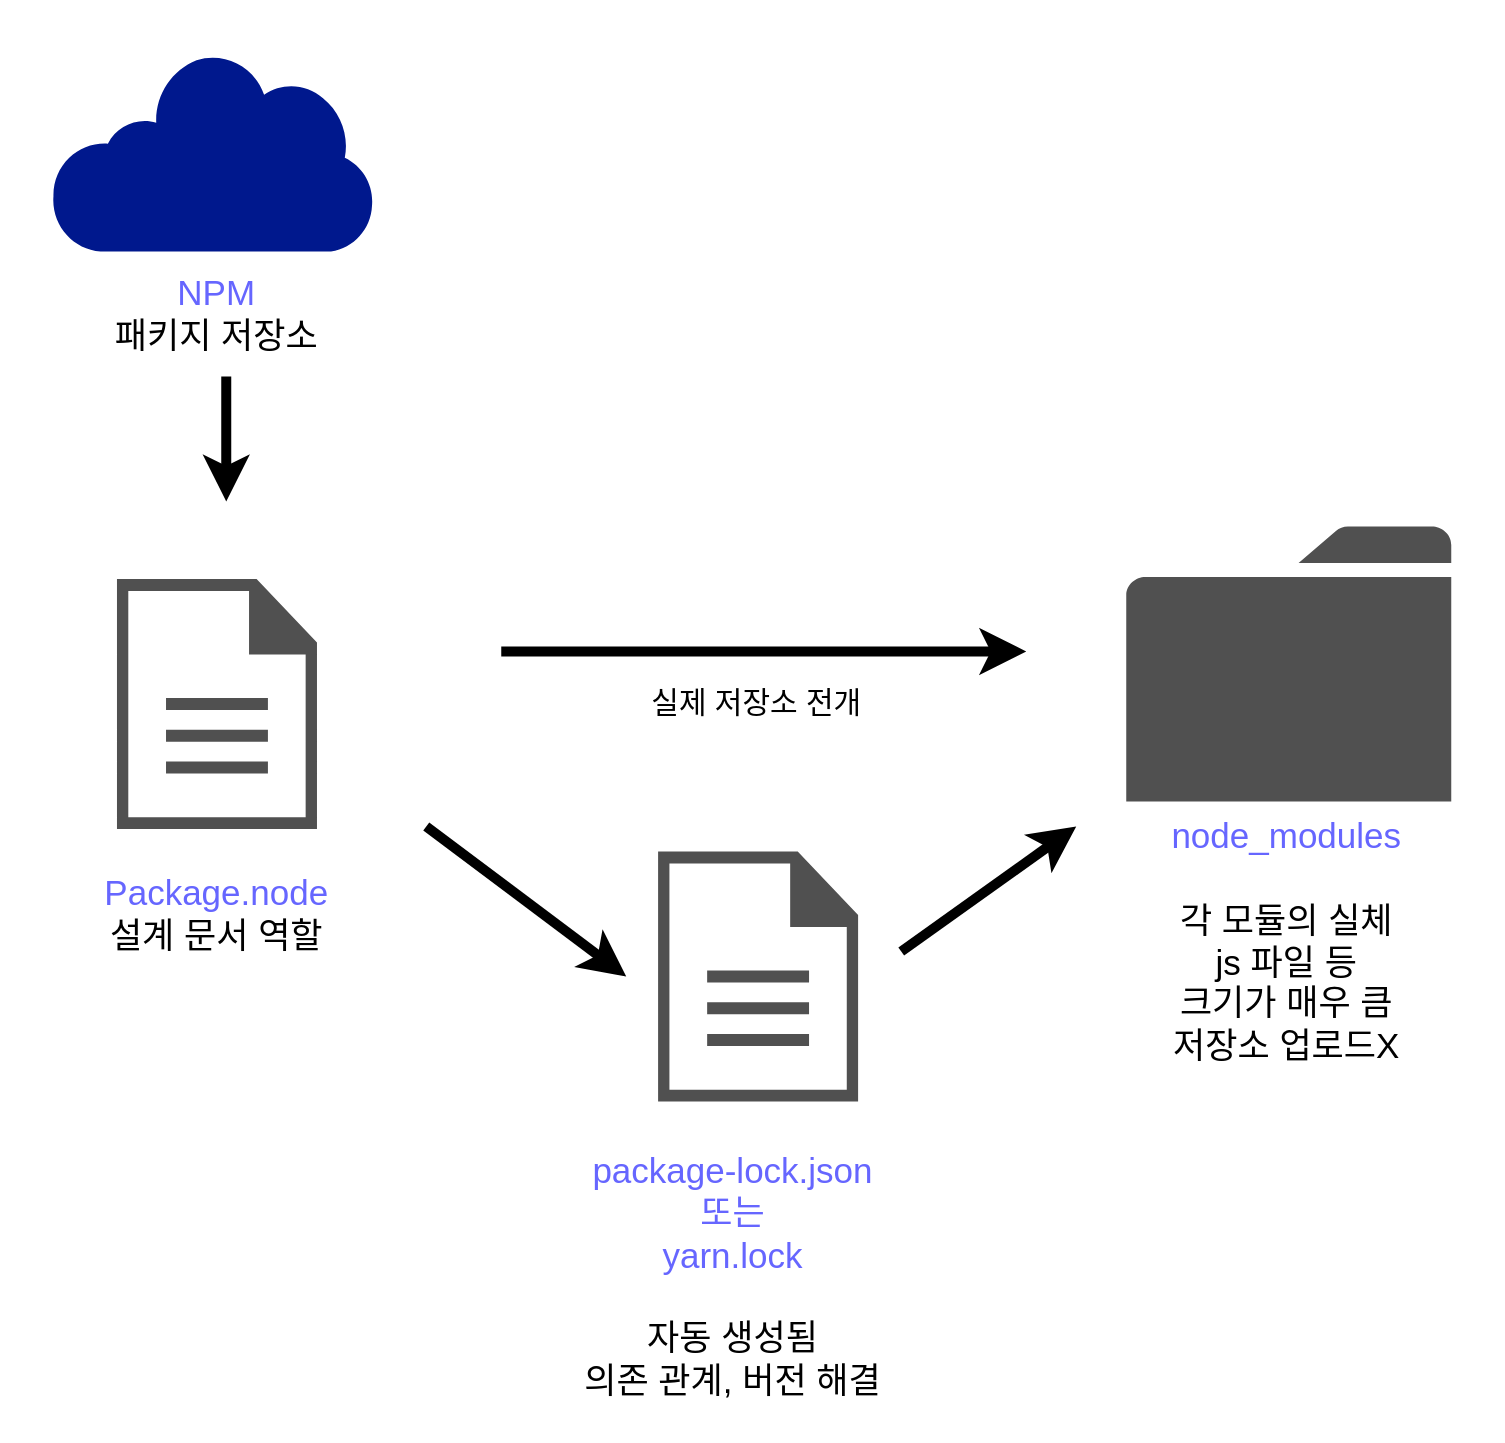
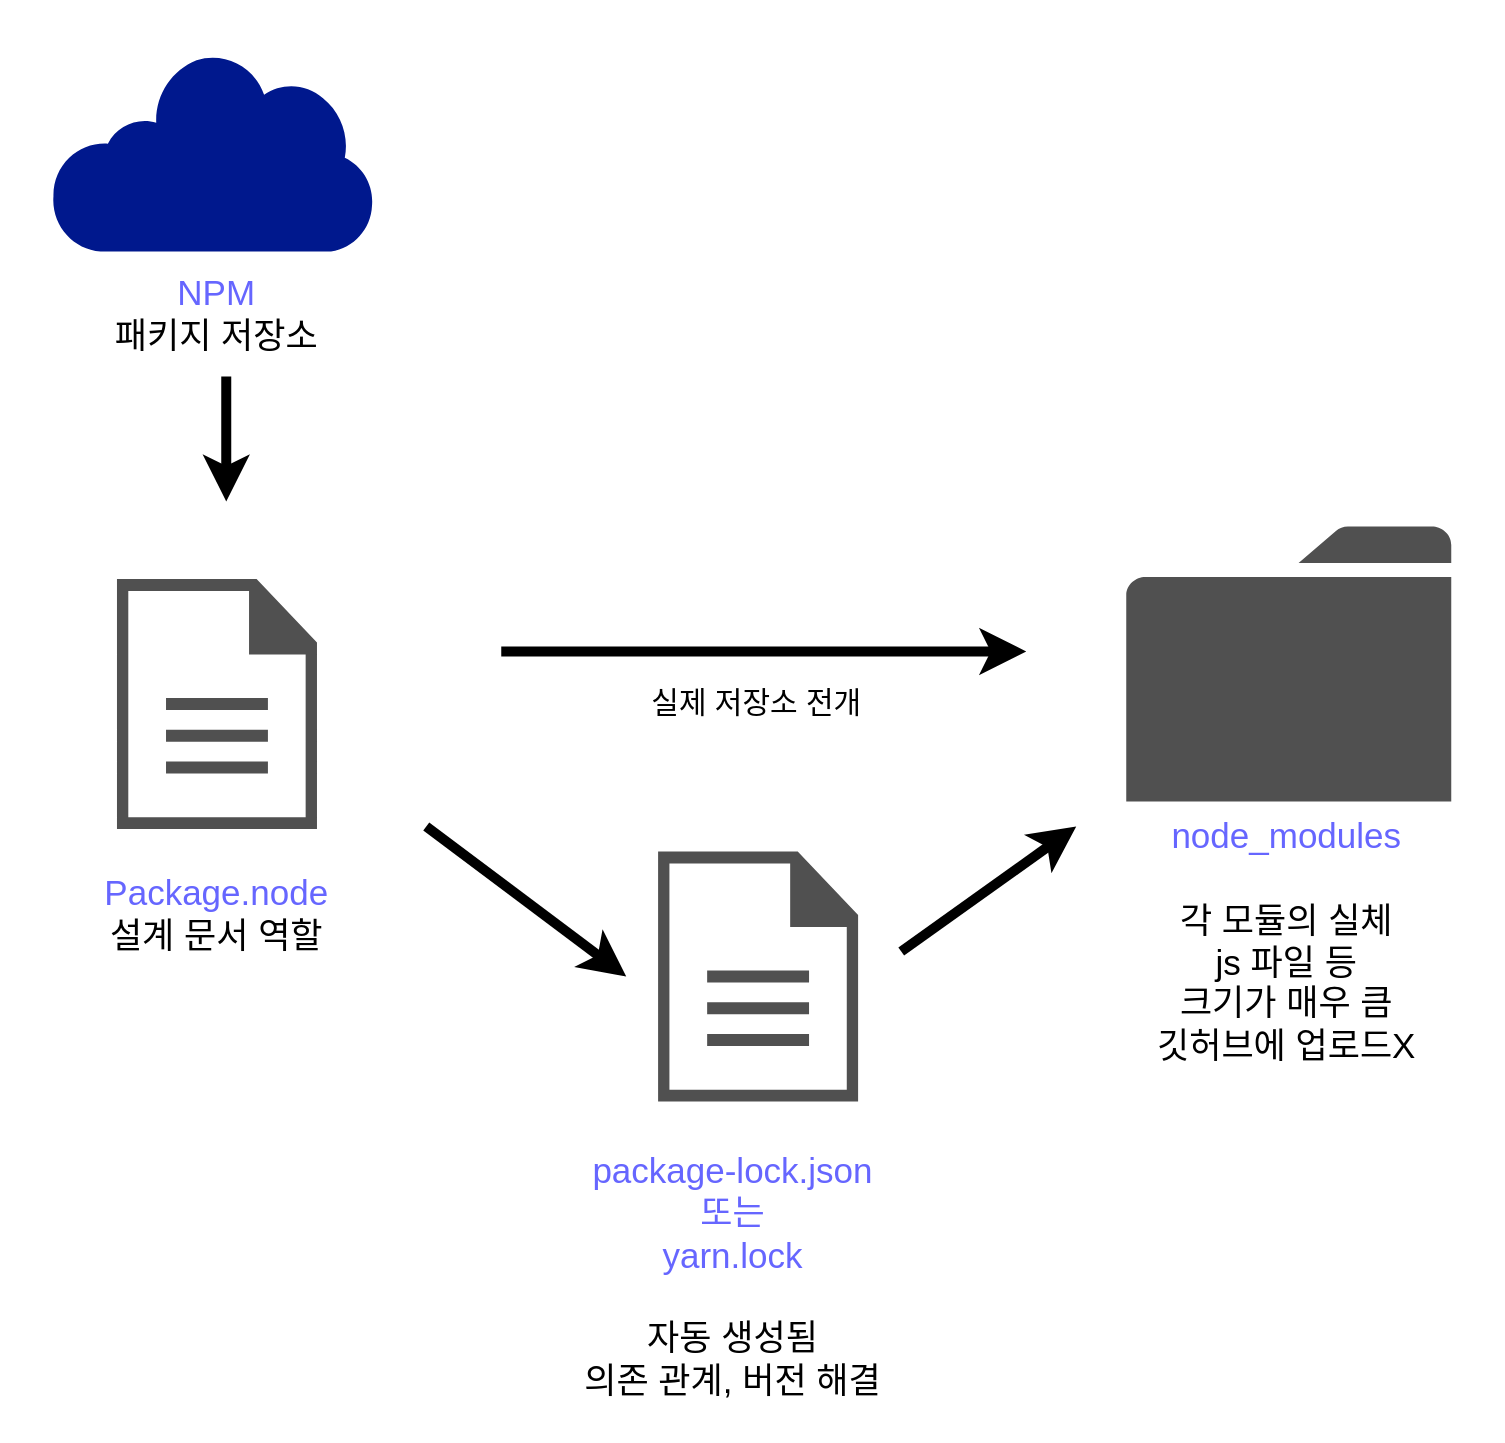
(1288, 941) -> (1288, 941)
